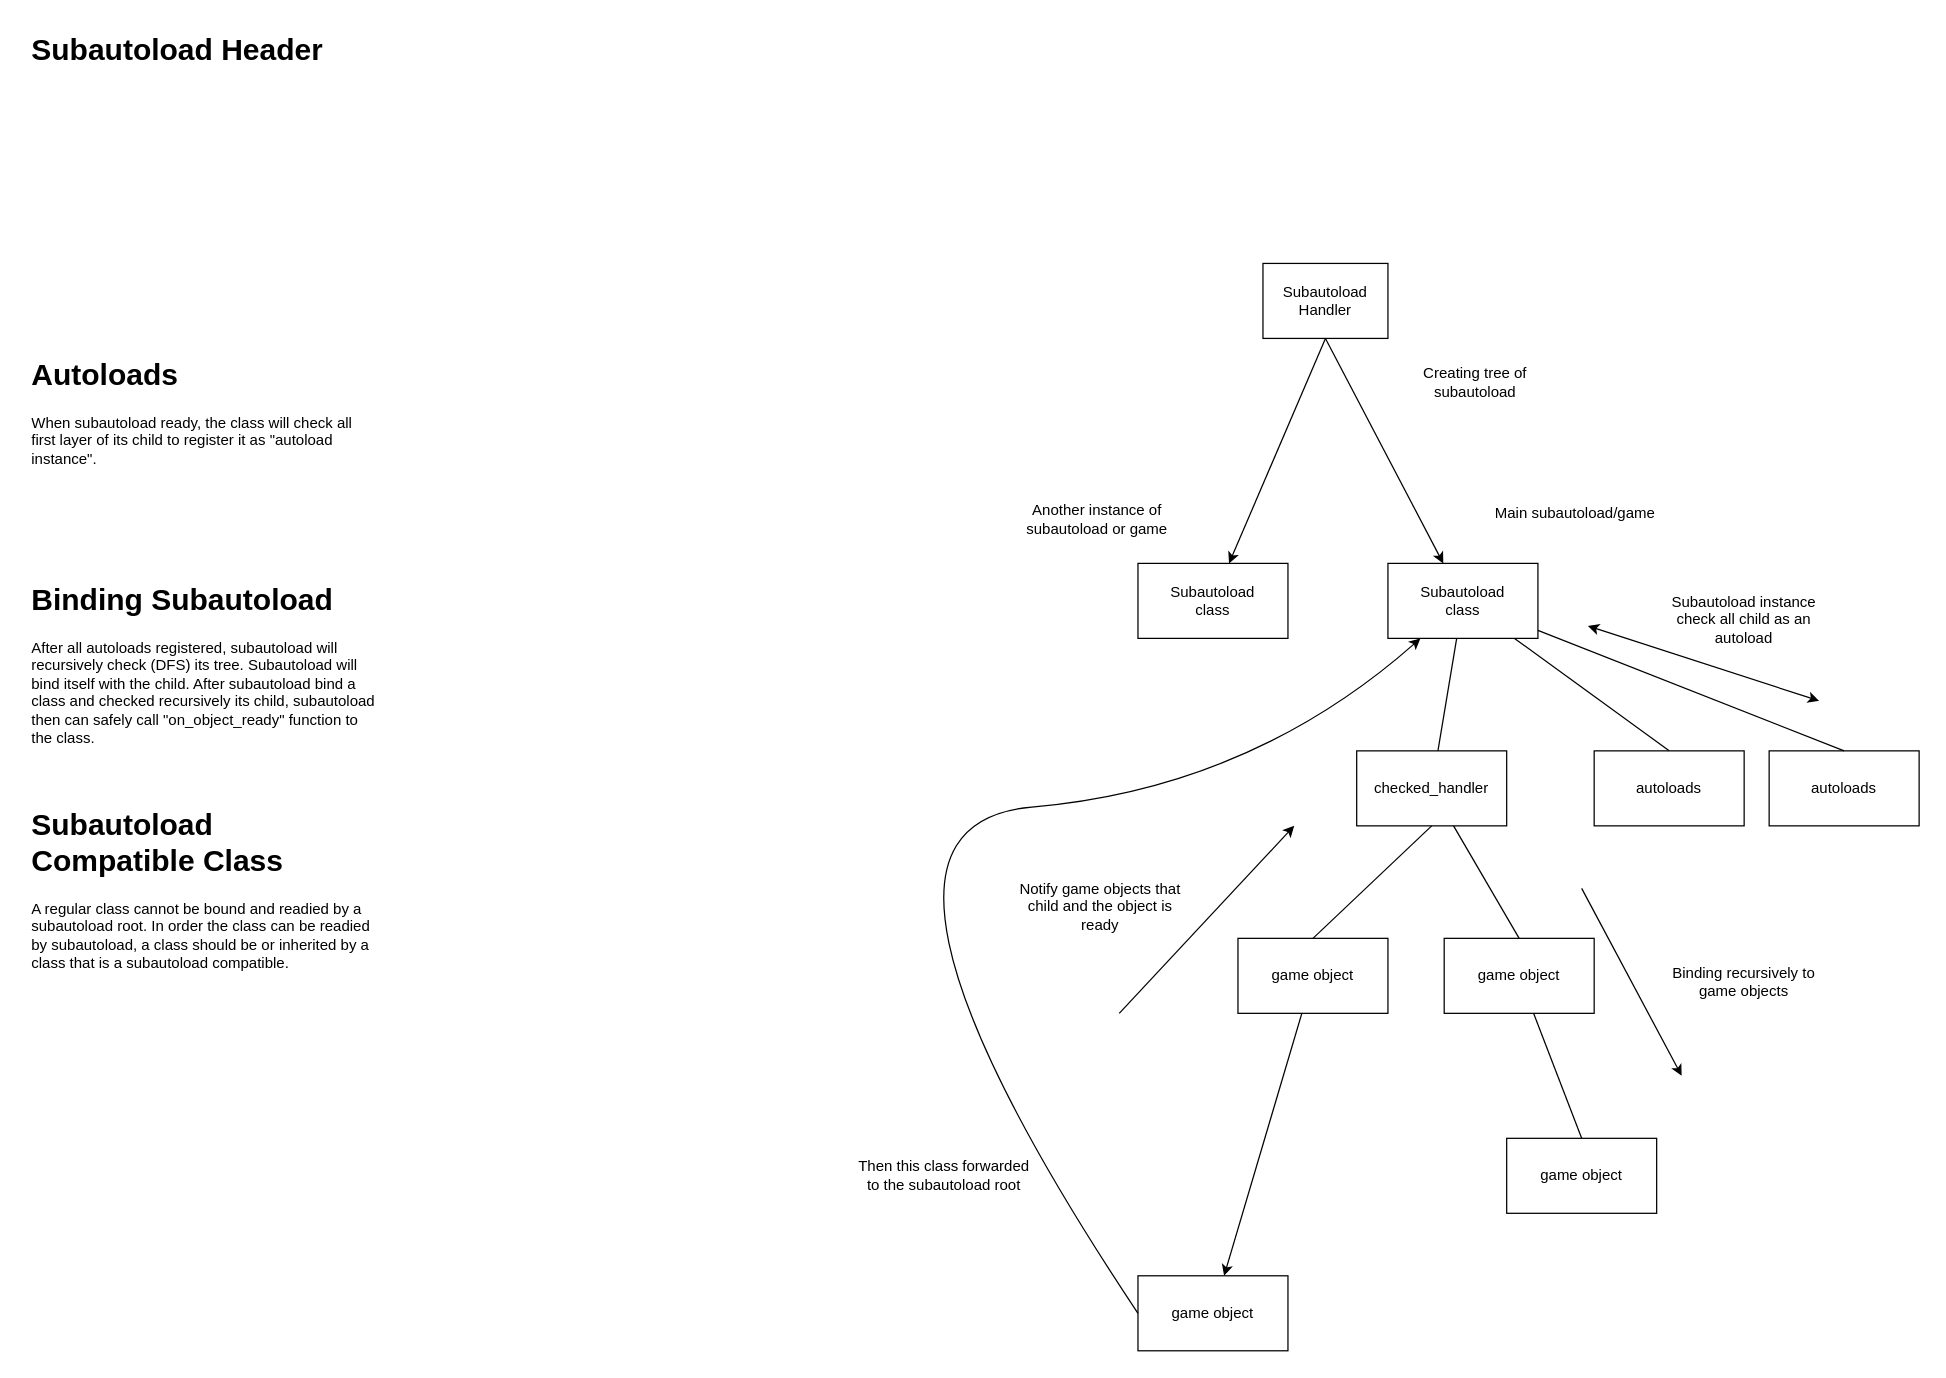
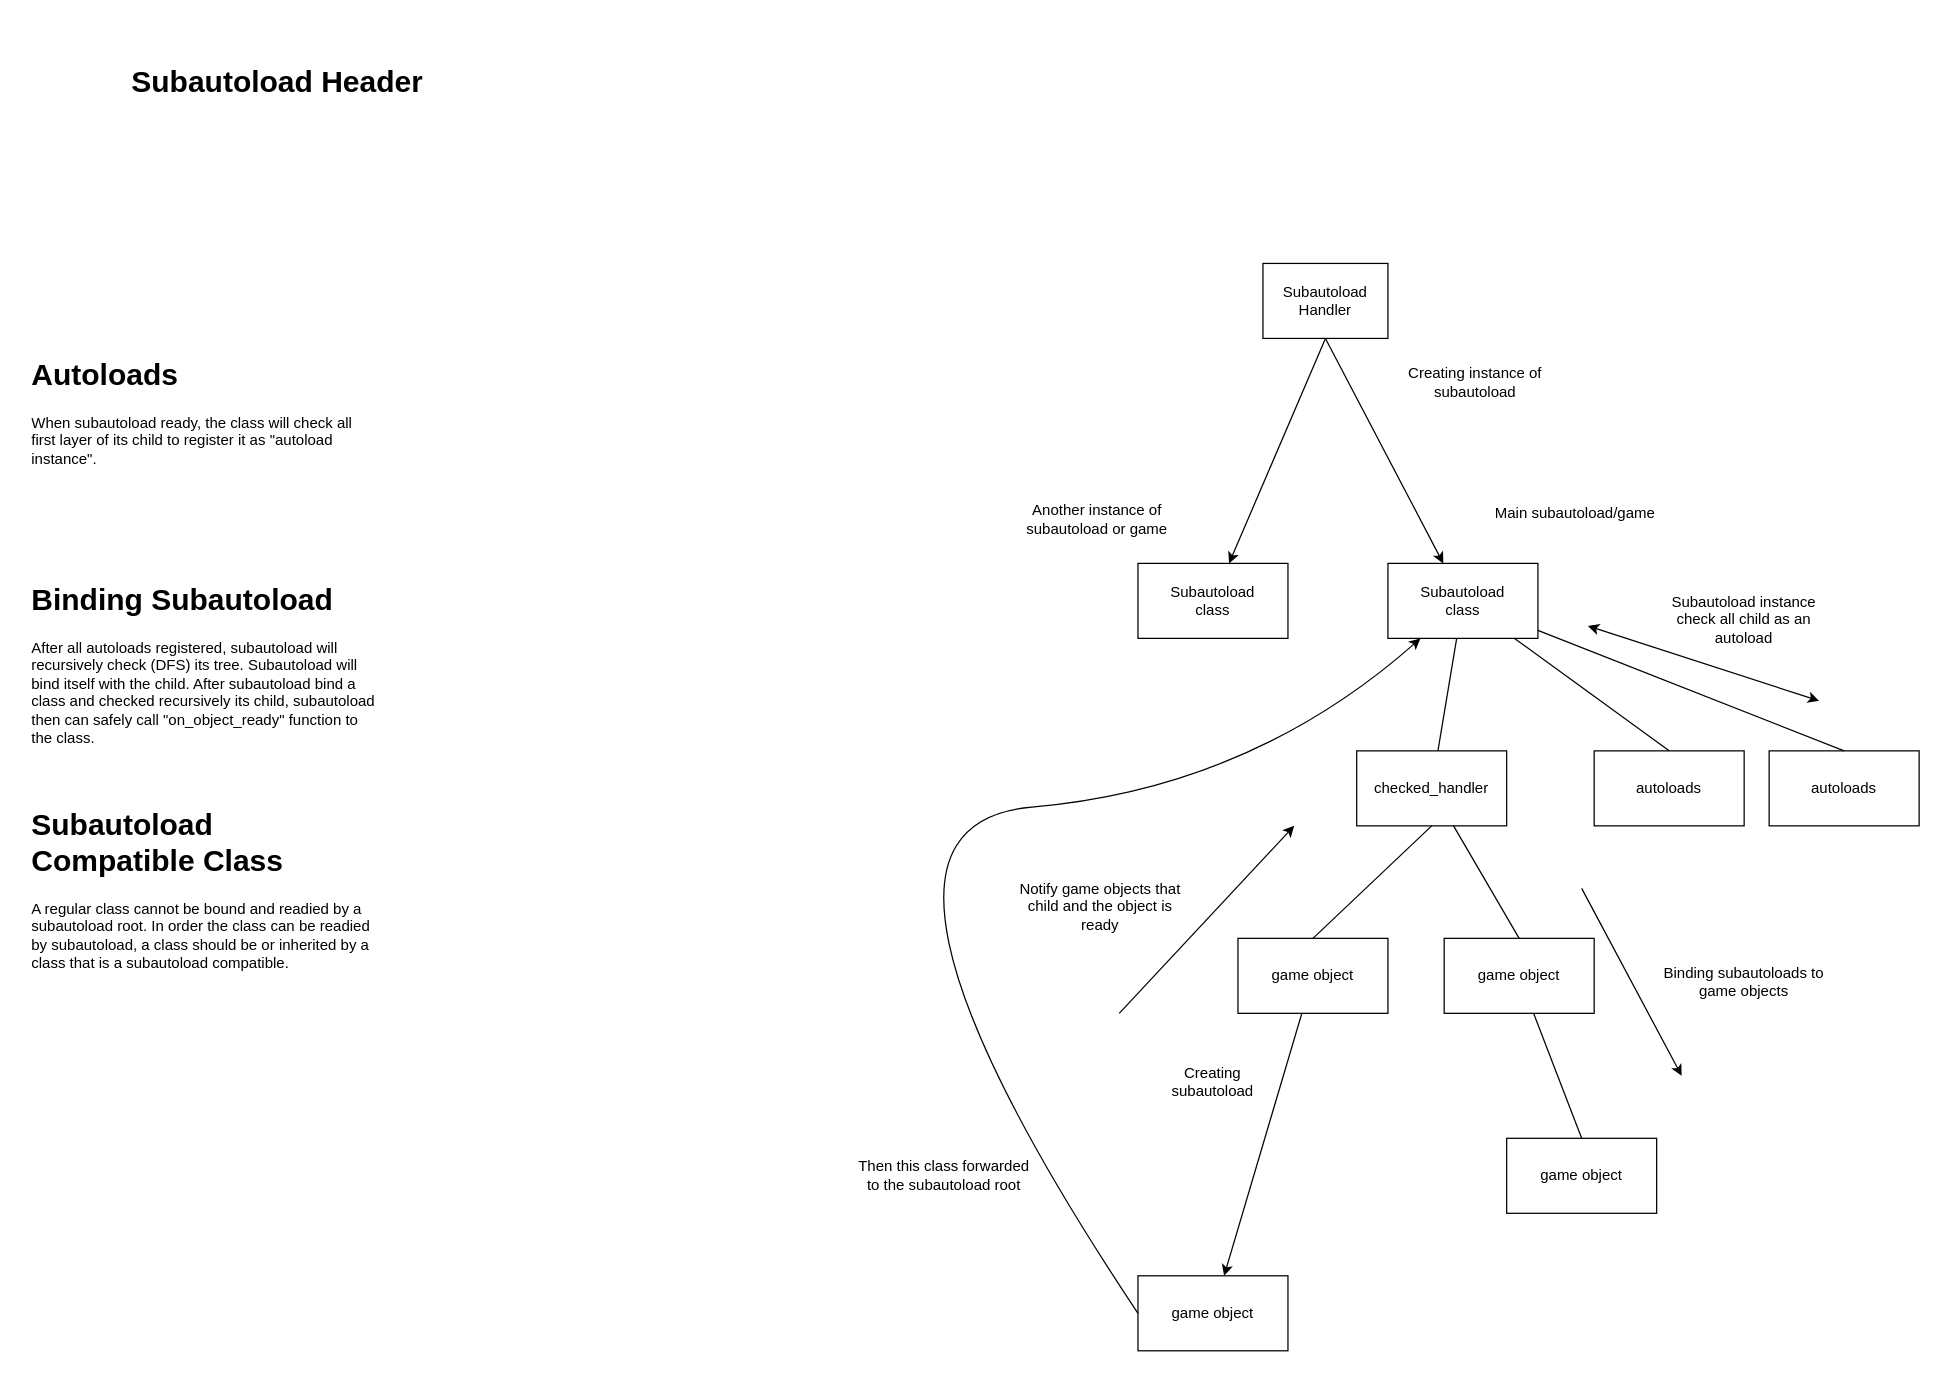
(204, 101) -> (304, 132)
(1476, 382) -> (1476, 382)
(1744, 982) -> (1744, 982)
none -> (1213, 1082)
